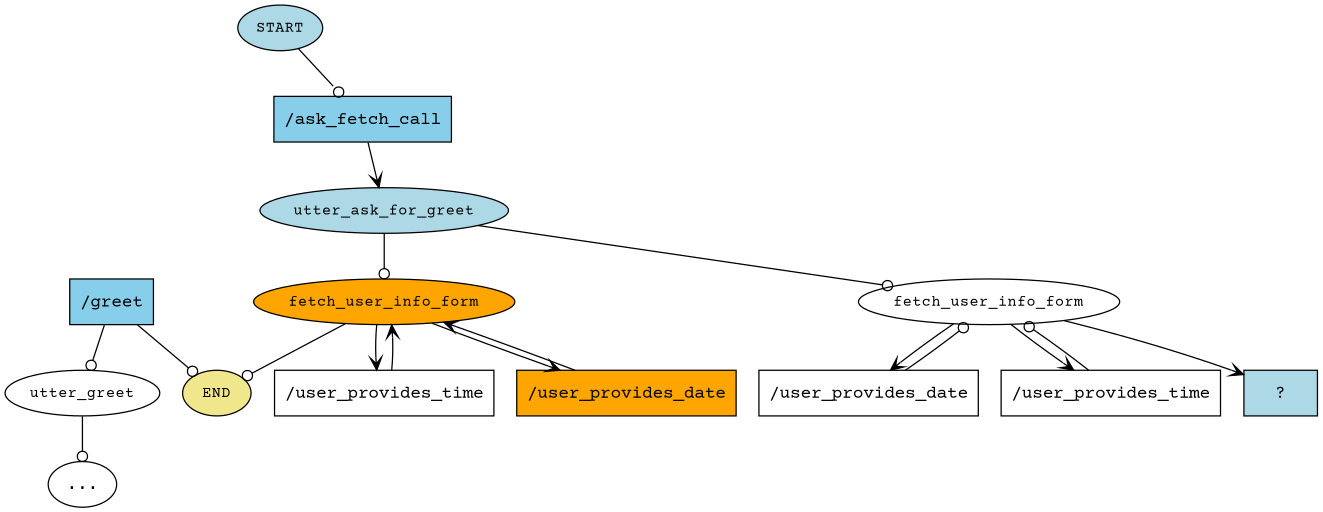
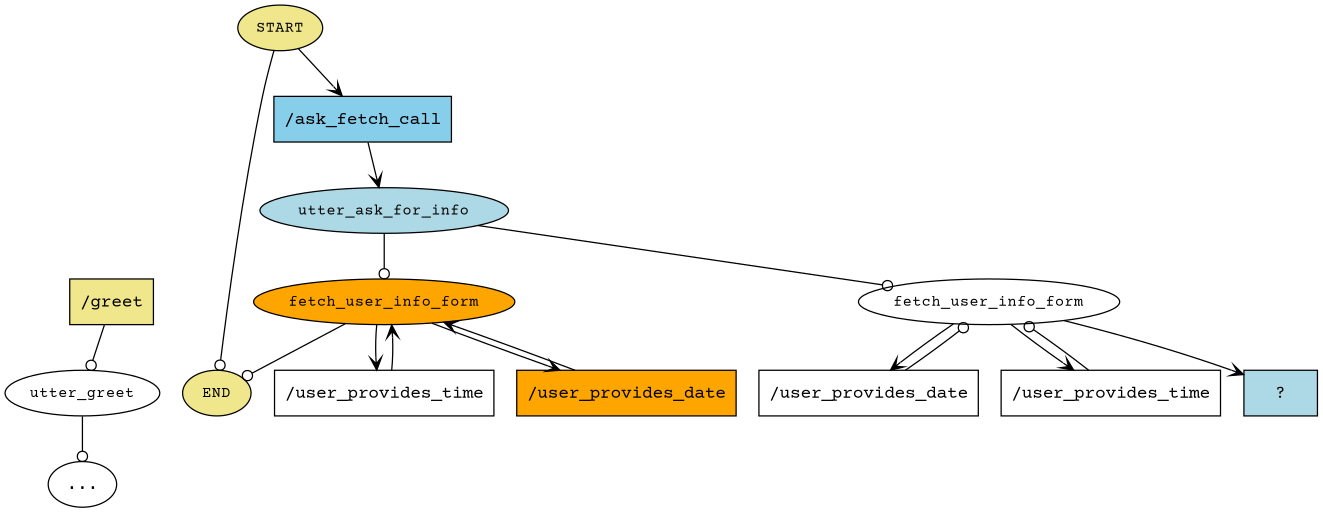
(280, 28) -> (280, 28)
(316, 68) -> (316, 68)
(384, 210) -> (384, 210)
(112, 302) -> (112, 302)
(163, 346) -> (243, 204)
